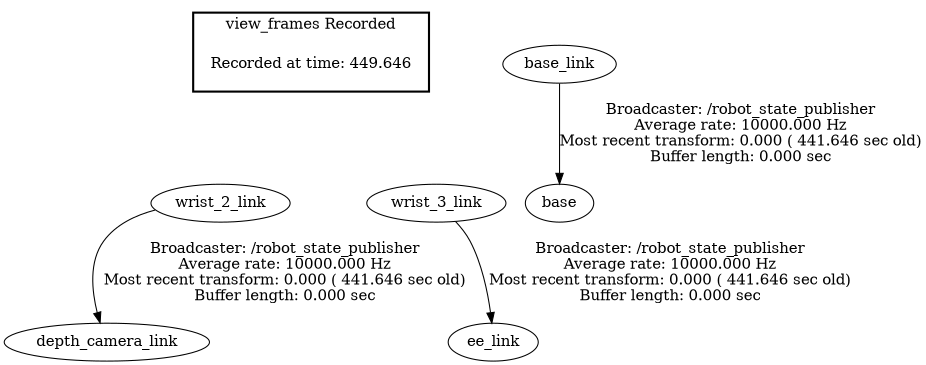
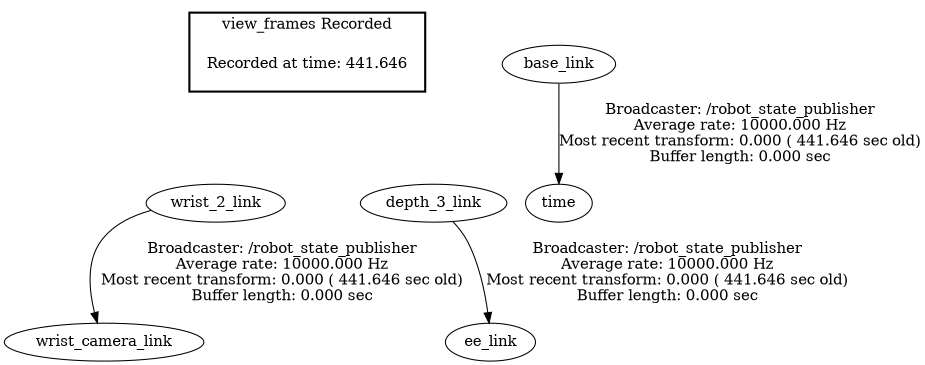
(311, 64) -> (307, 64)
(436, 203) -> (434, 203)
(560, 203) -> (559, 203)
(107, 342) -> (104, 342)
